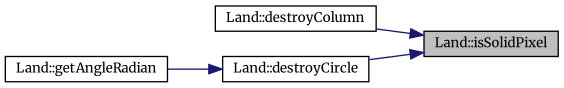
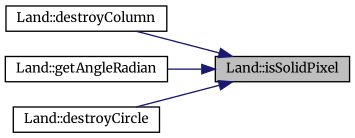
(188, 69) -> (185, 69)
